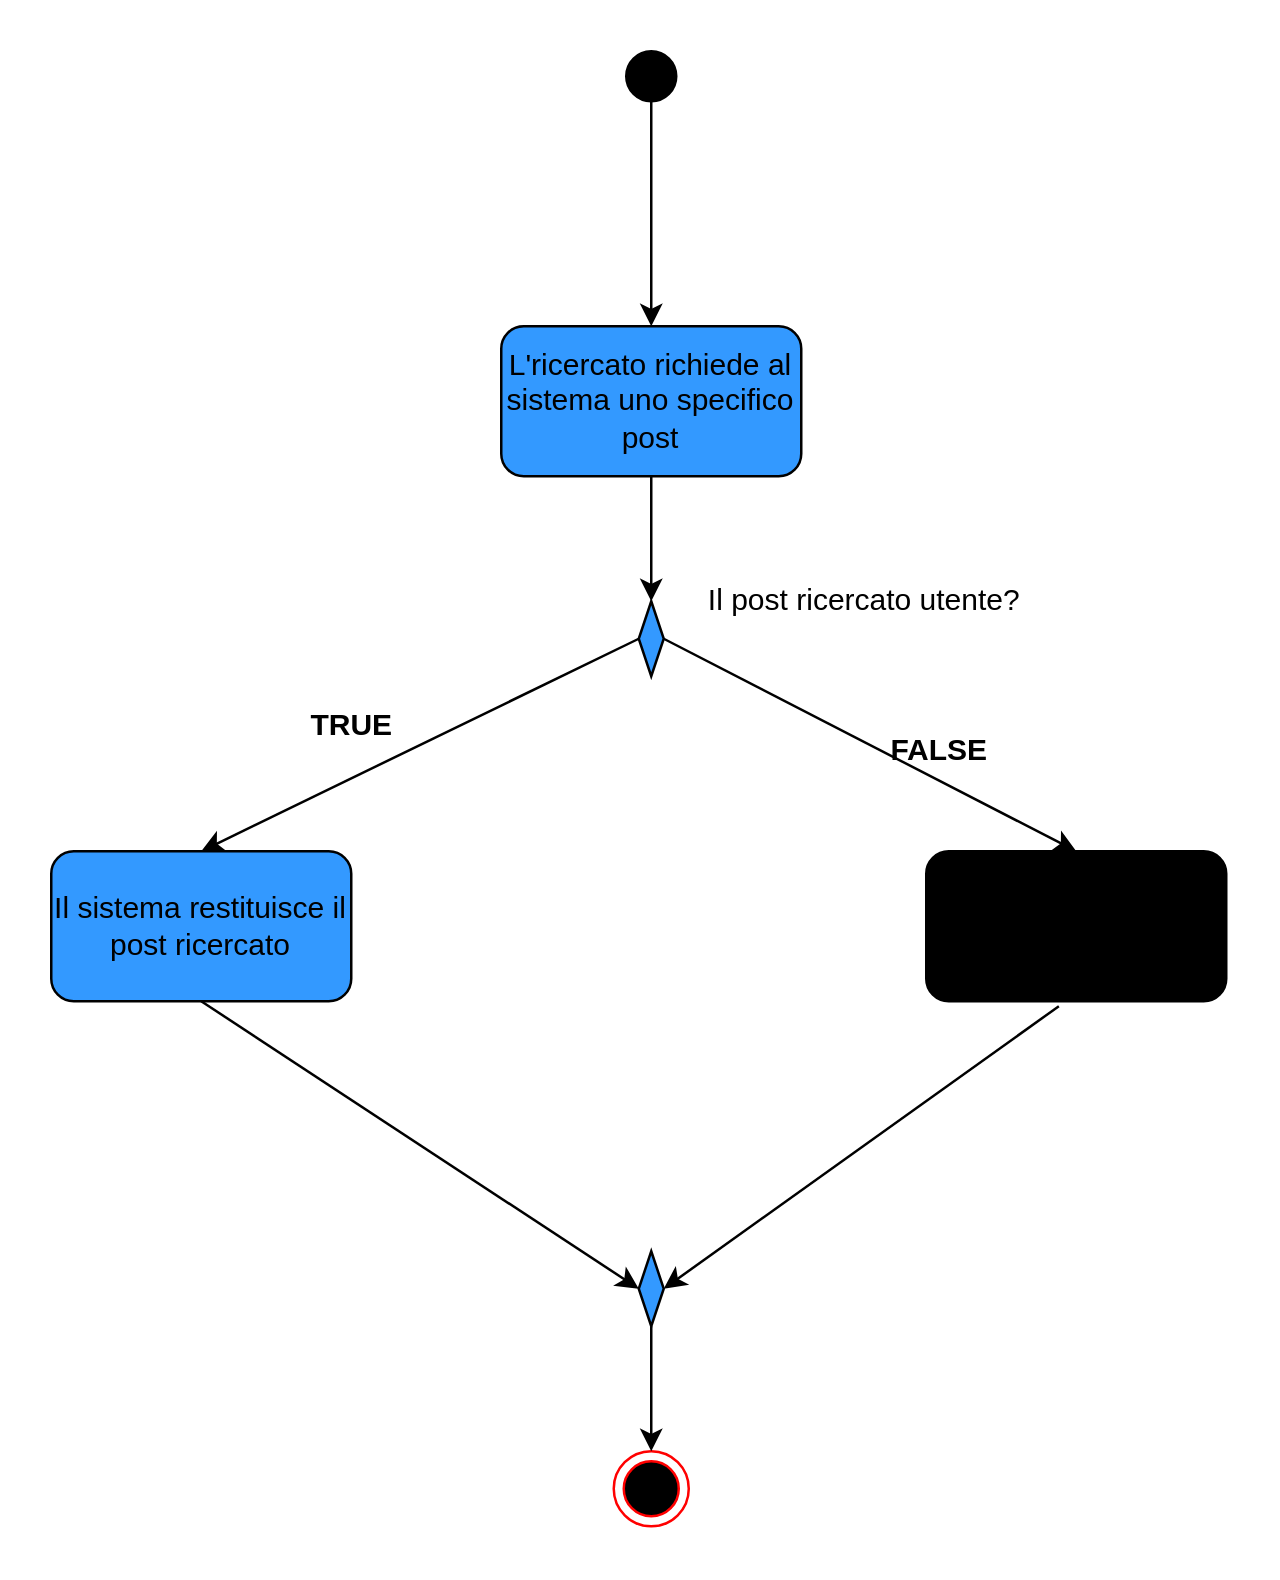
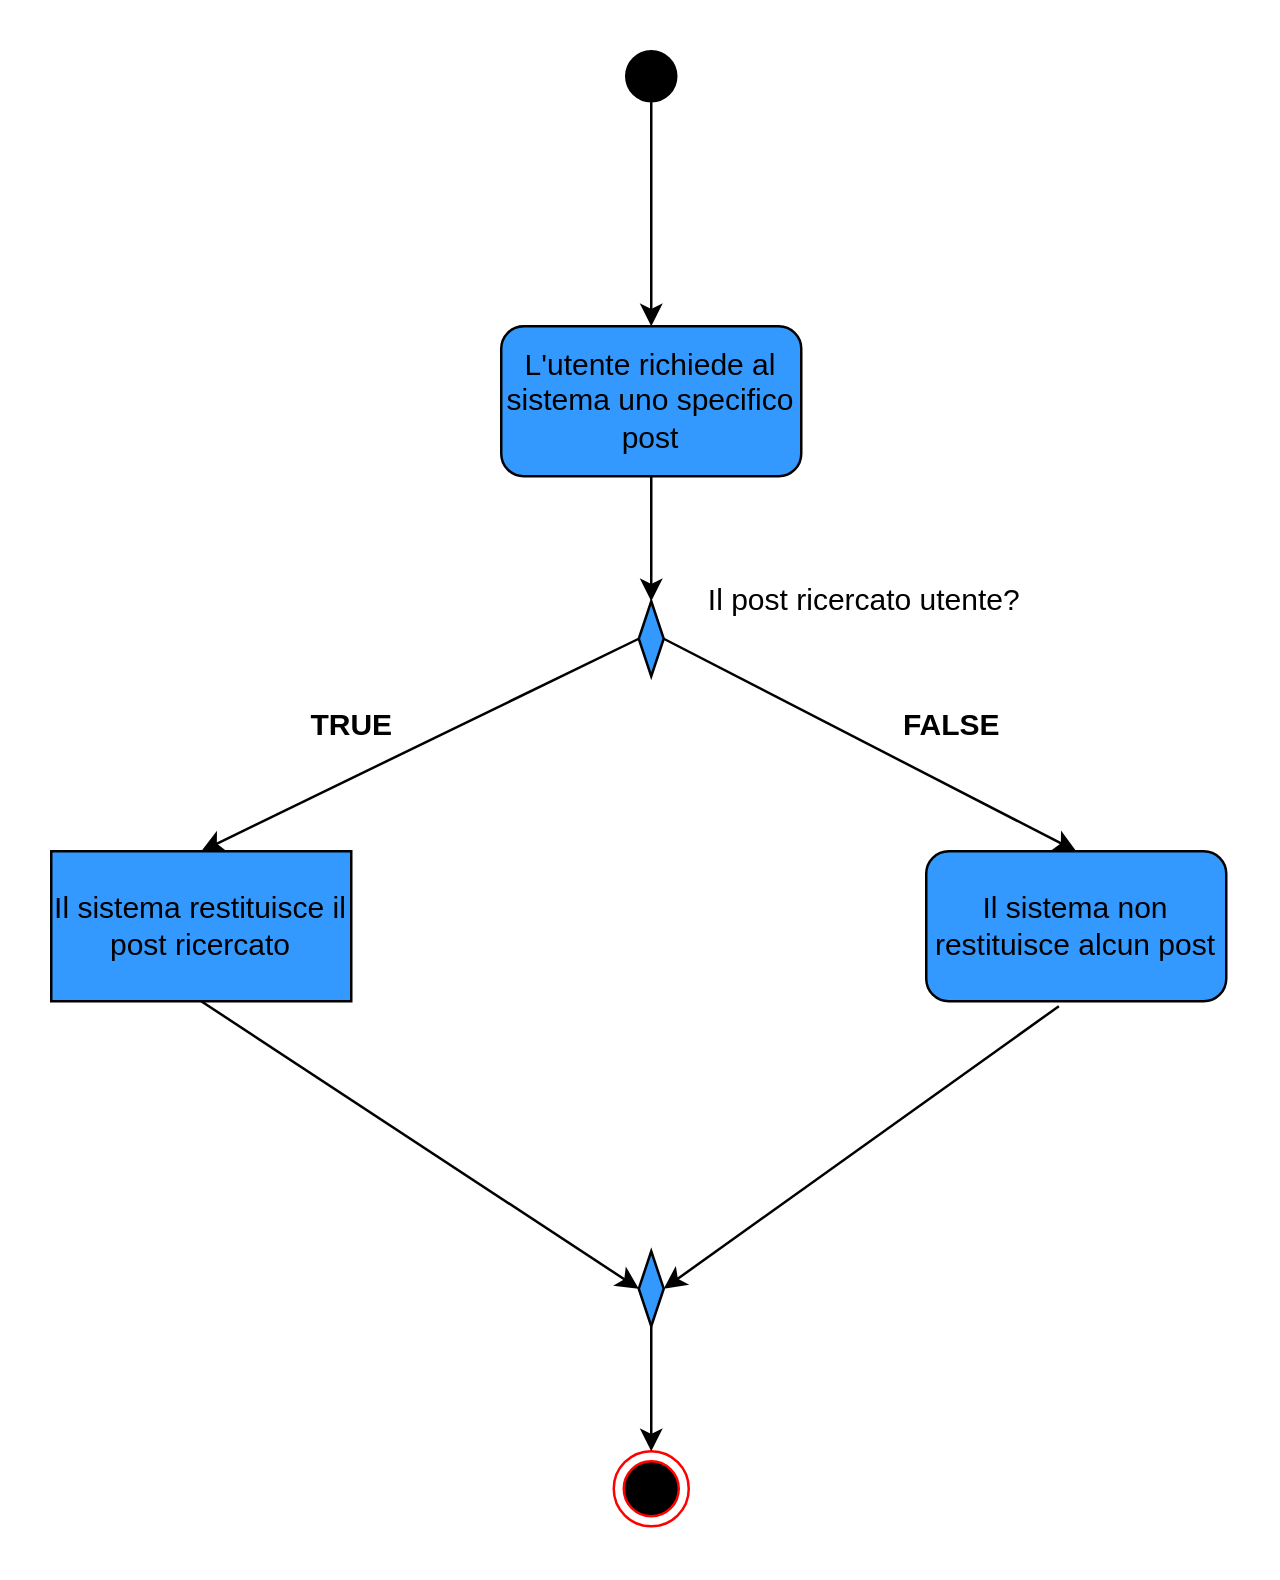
(651, 401) -> (651, 401)
(939, 751) -> (951, 726)
(201, 926) -> (201, 926)
(1076, 926) -> (1076, 926)
